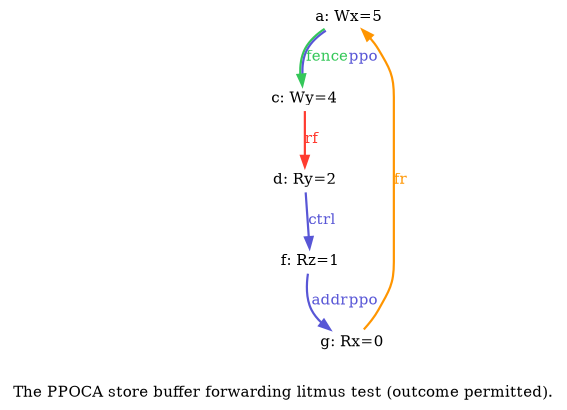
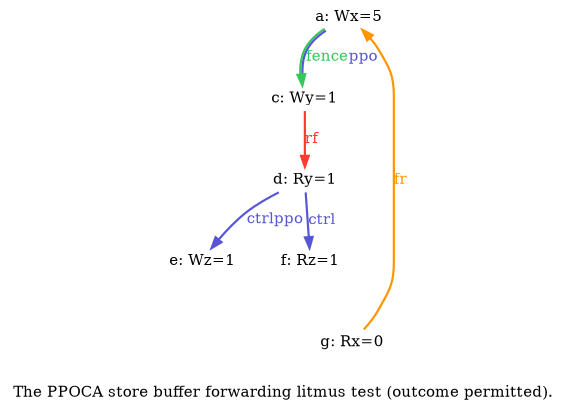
(305, 98) -> (305, 98)
(305, 180) -> (305, 180)
none -> (203, 261)
(308, 300) -> none
